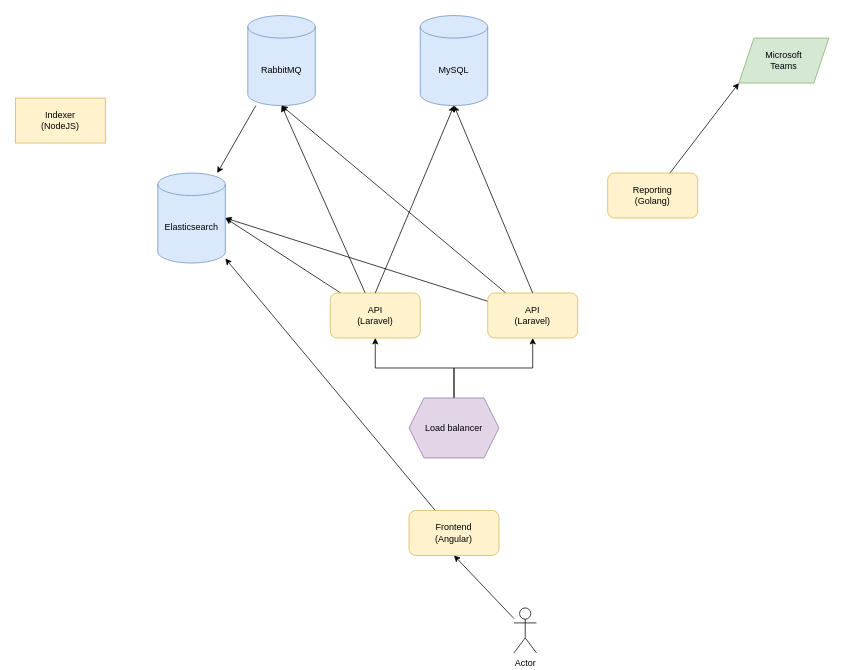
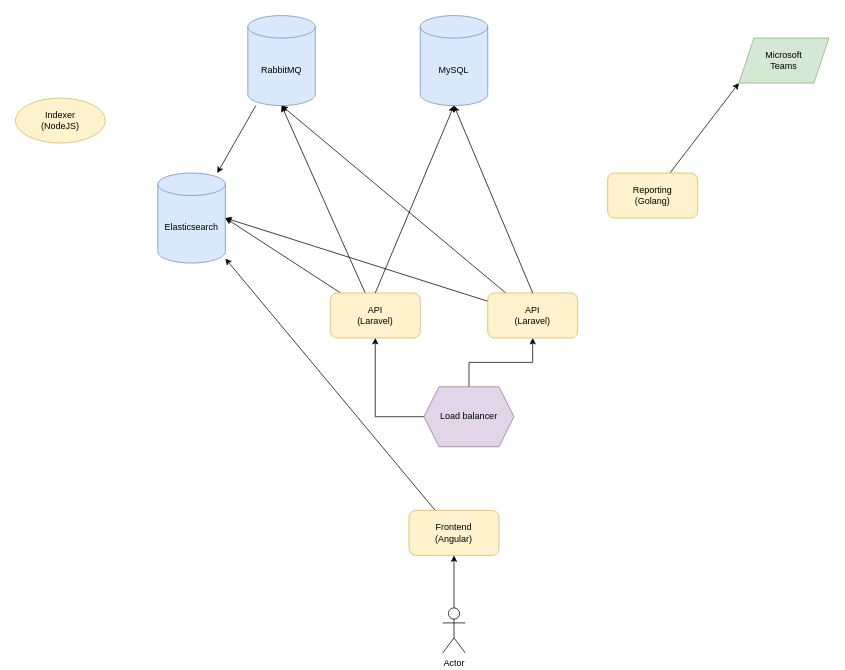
(60, 120) -> (60, 120)
(454, 428) -> (469, 417)
(525, 630) -> (454, 630)
